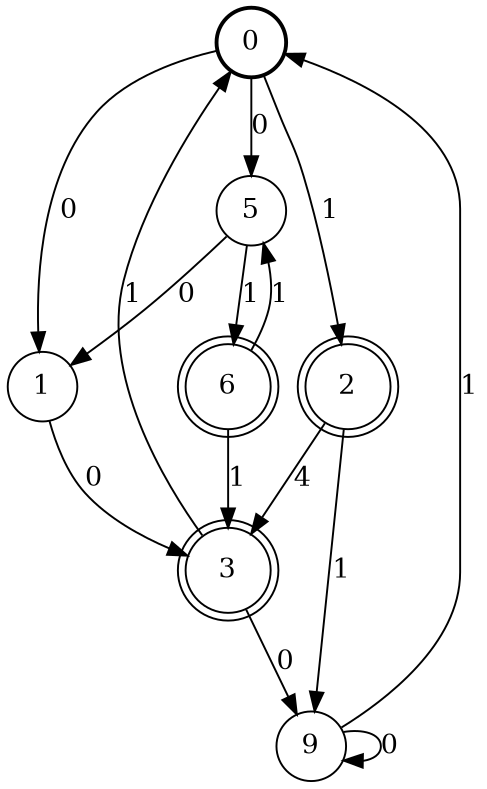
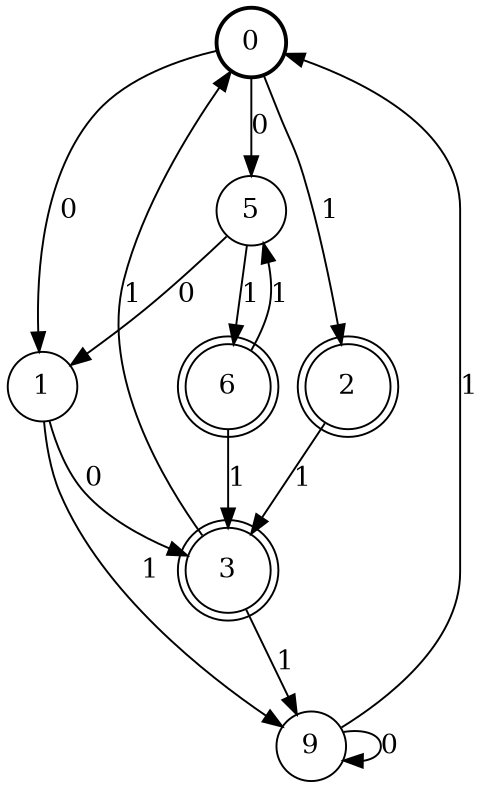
(304, 478) -> (304, 478)
(330, 561) -> (123, 591)
(286, 662) -> (286, 662)
